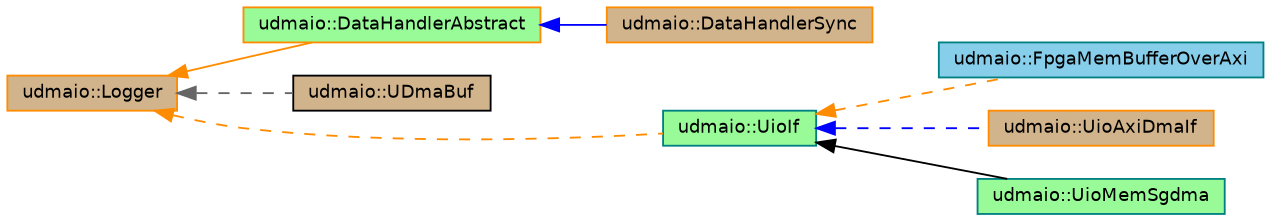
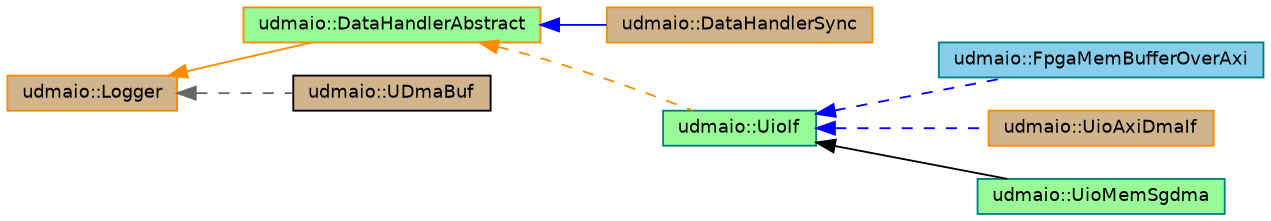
(921, 94) -> (921, 94)
(417, 139) -> (596, 76)
